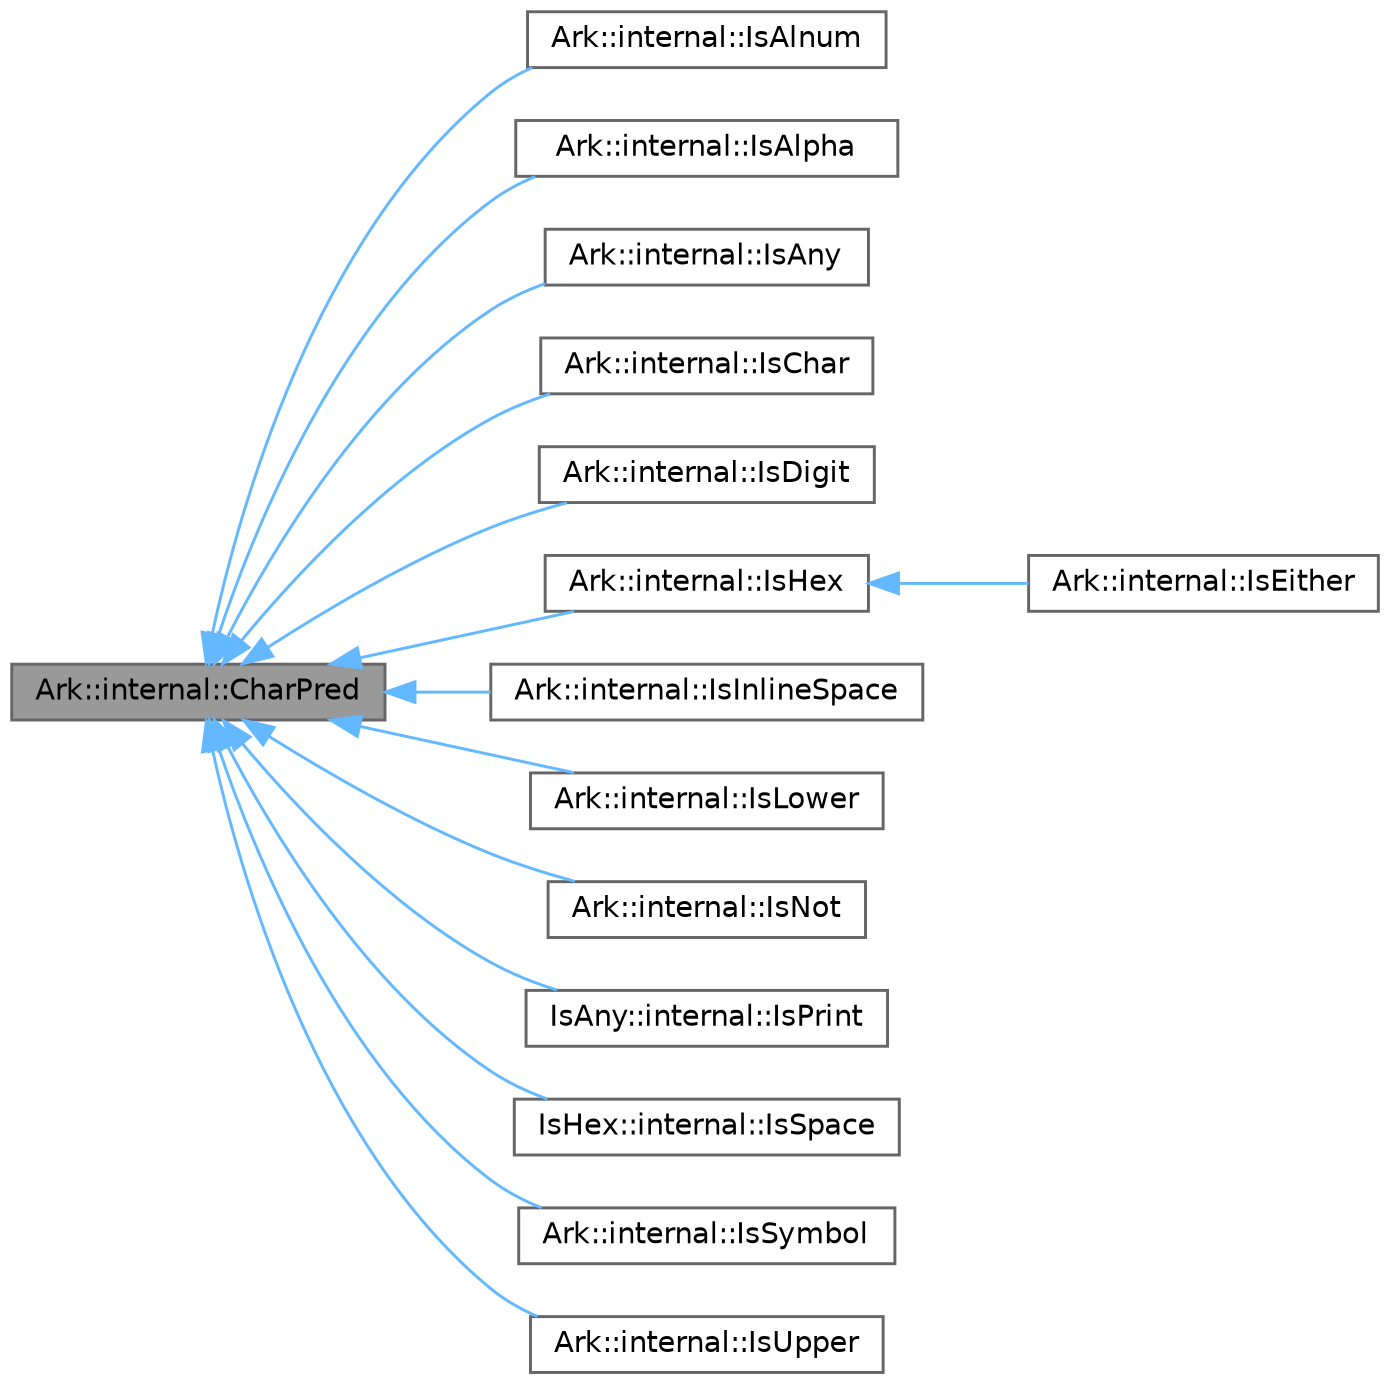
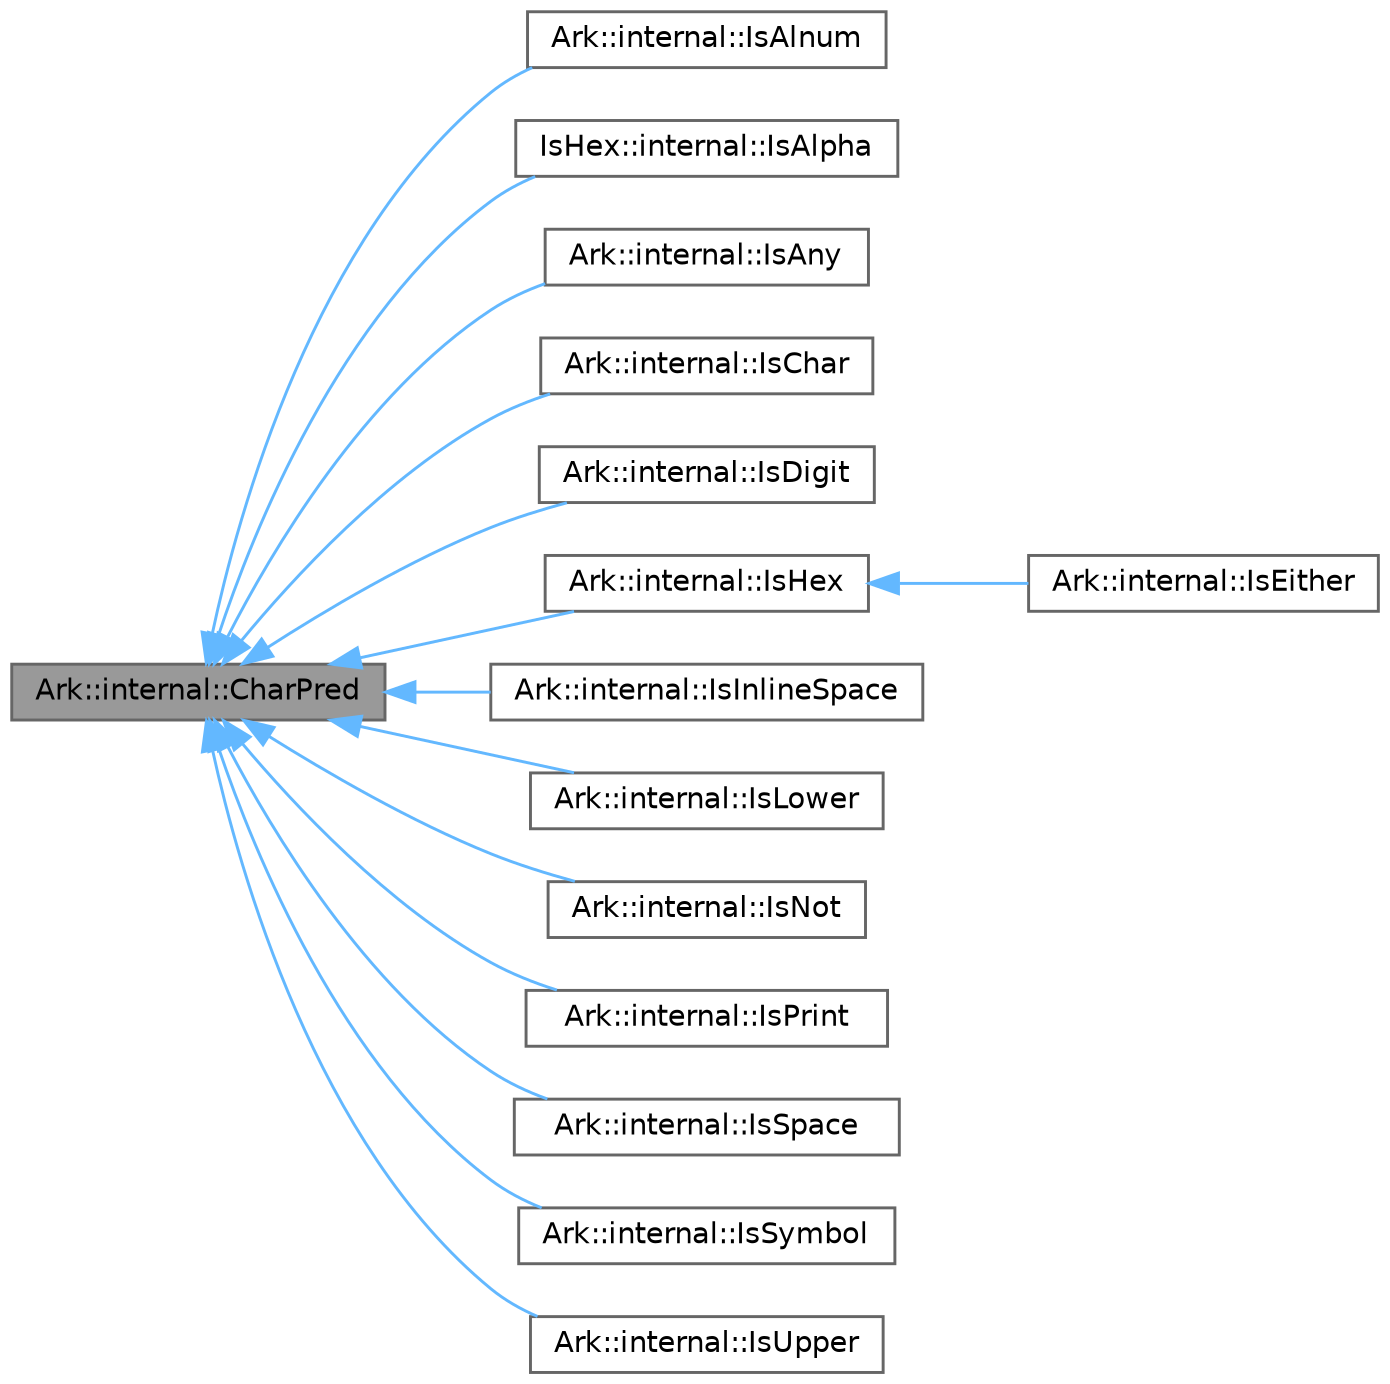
(707, 148) -> (707, 148)
(707, 1018) -> (707, 1018)
(707, 1127) -> (707, 1127)
